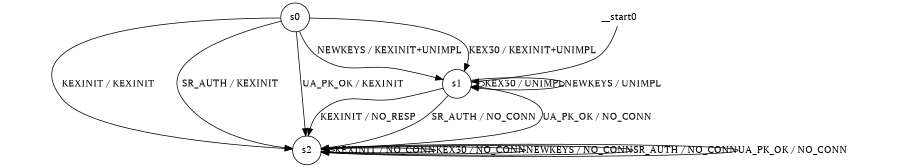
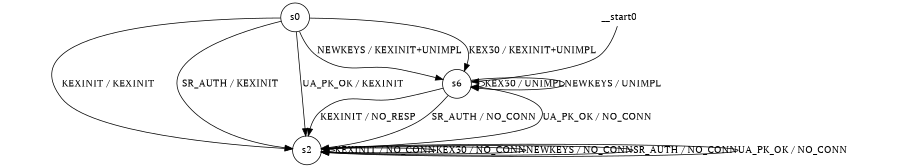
(457, 84) -> (457, 84)
